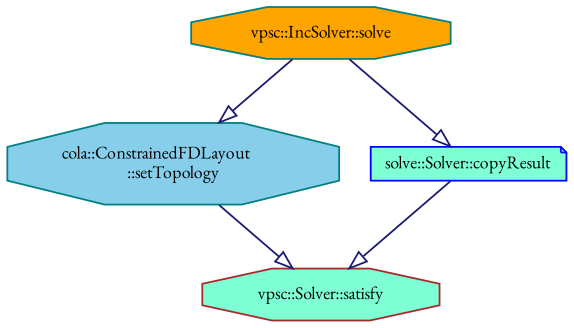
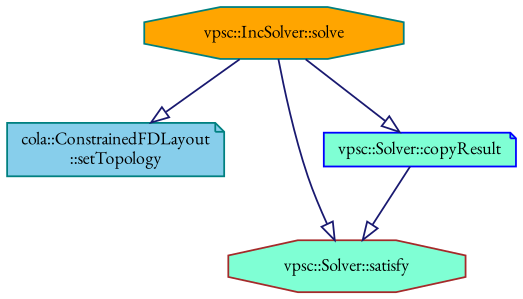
(173, 164) -> (116, 150)
(469, 164) -> (420, 150)
(249, 231) -> (298, 143)
